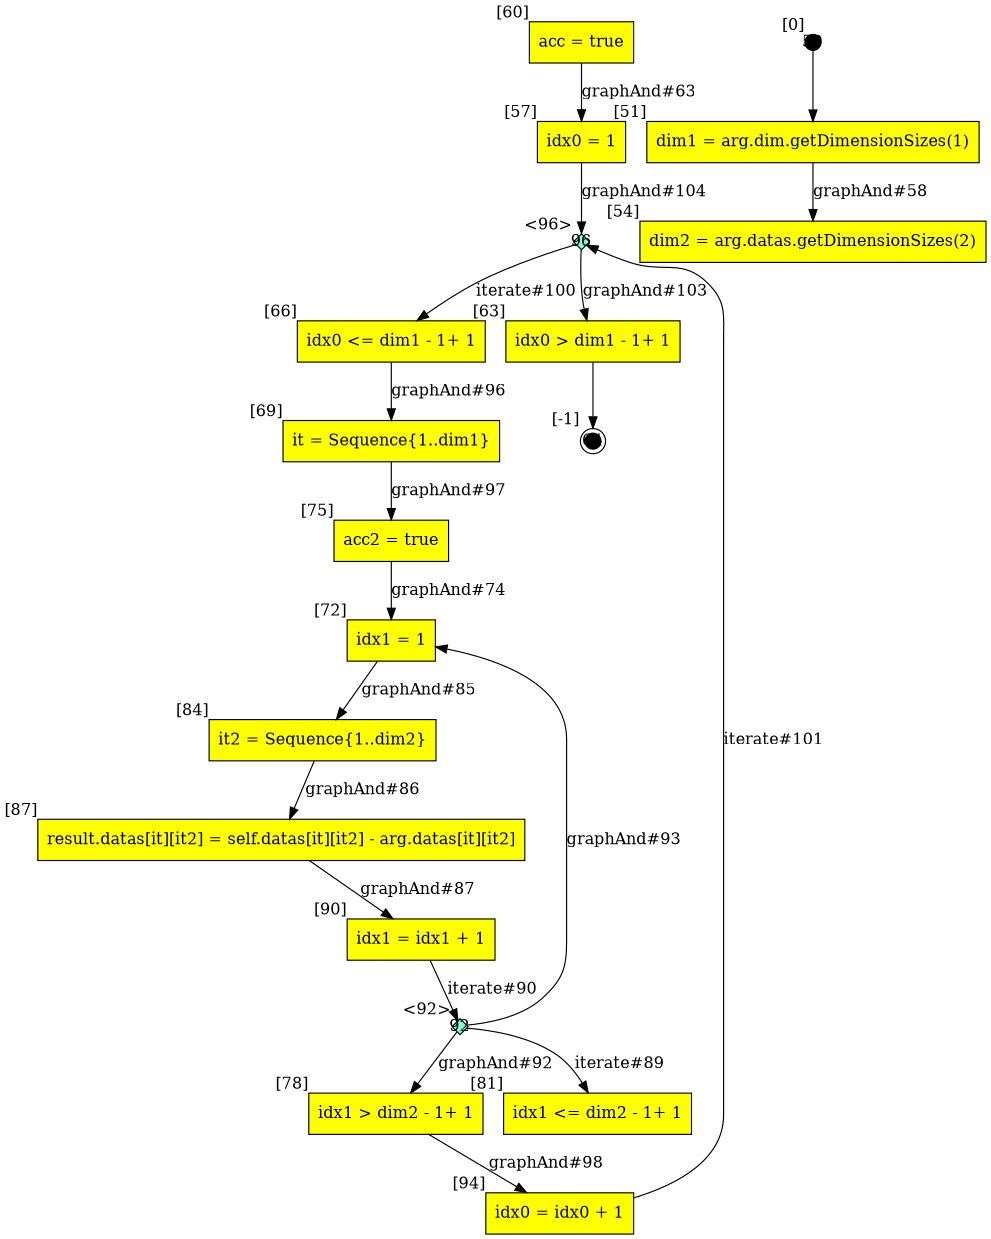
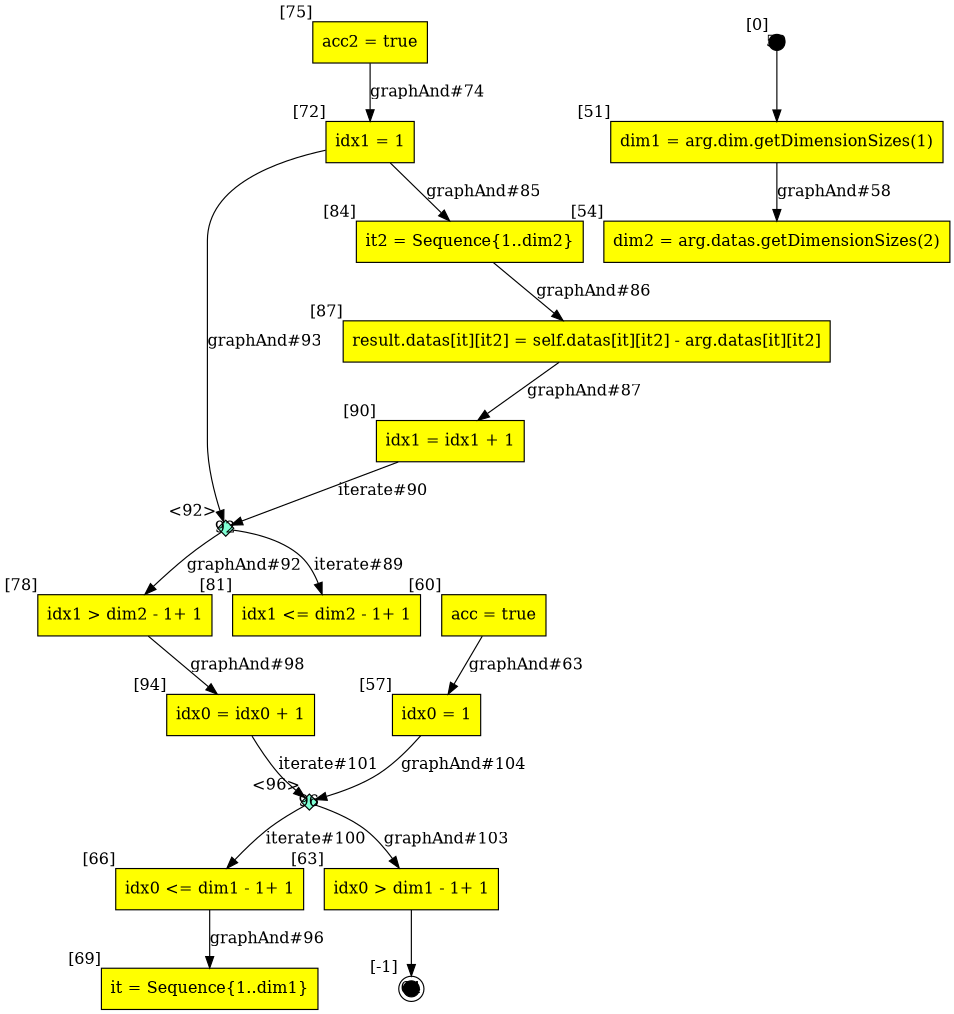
(391, 485) -> none
(567, 832) -> (207, 296)
